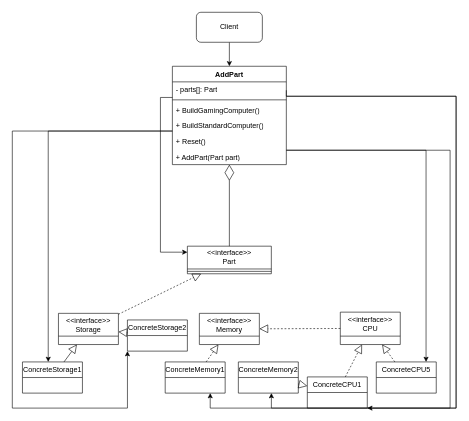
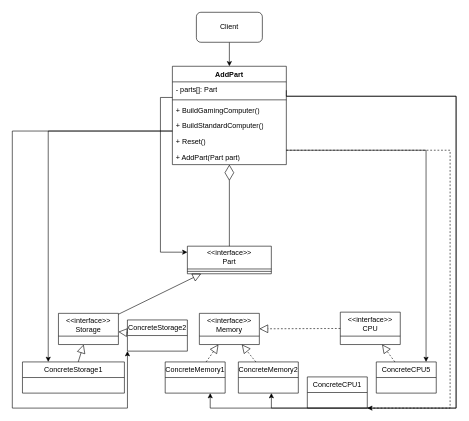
(450, 267) -> (450, 267)
(157, 296) -> (157, 296)
(352, 364) -> none
(52, 378) -> (73, 378)
(298, 384) -> (251, 356)
